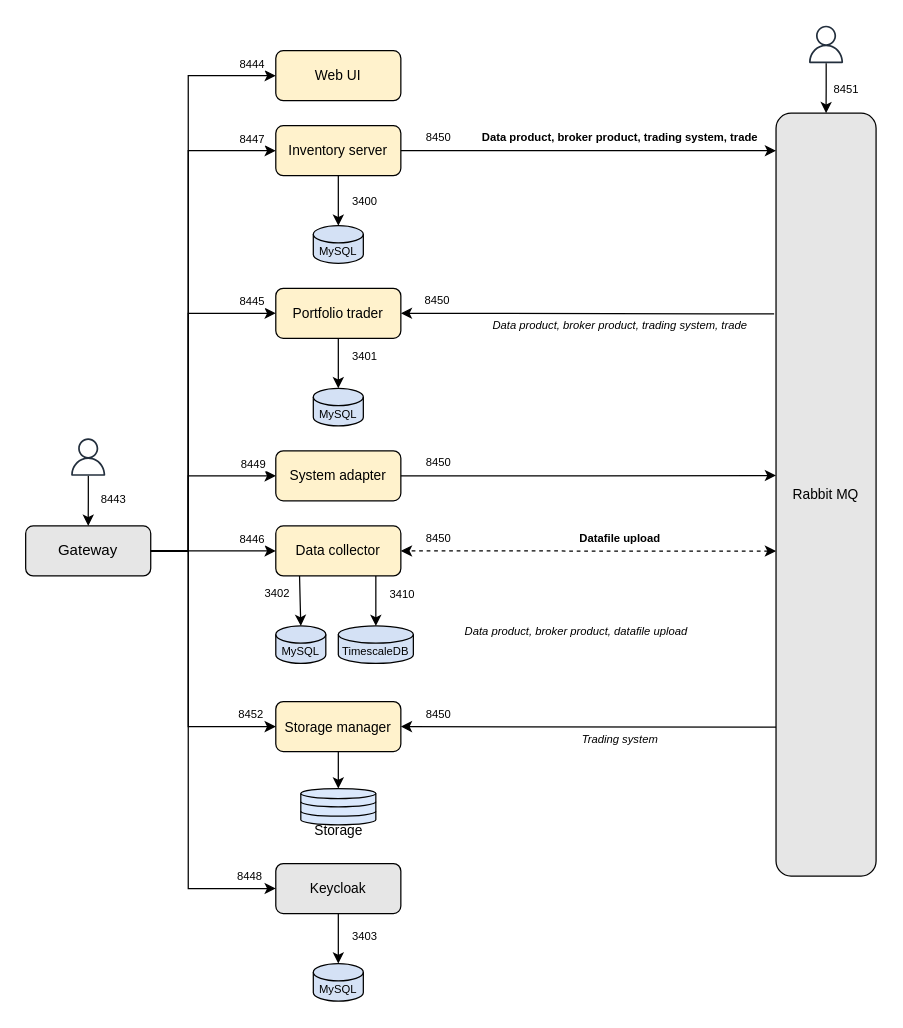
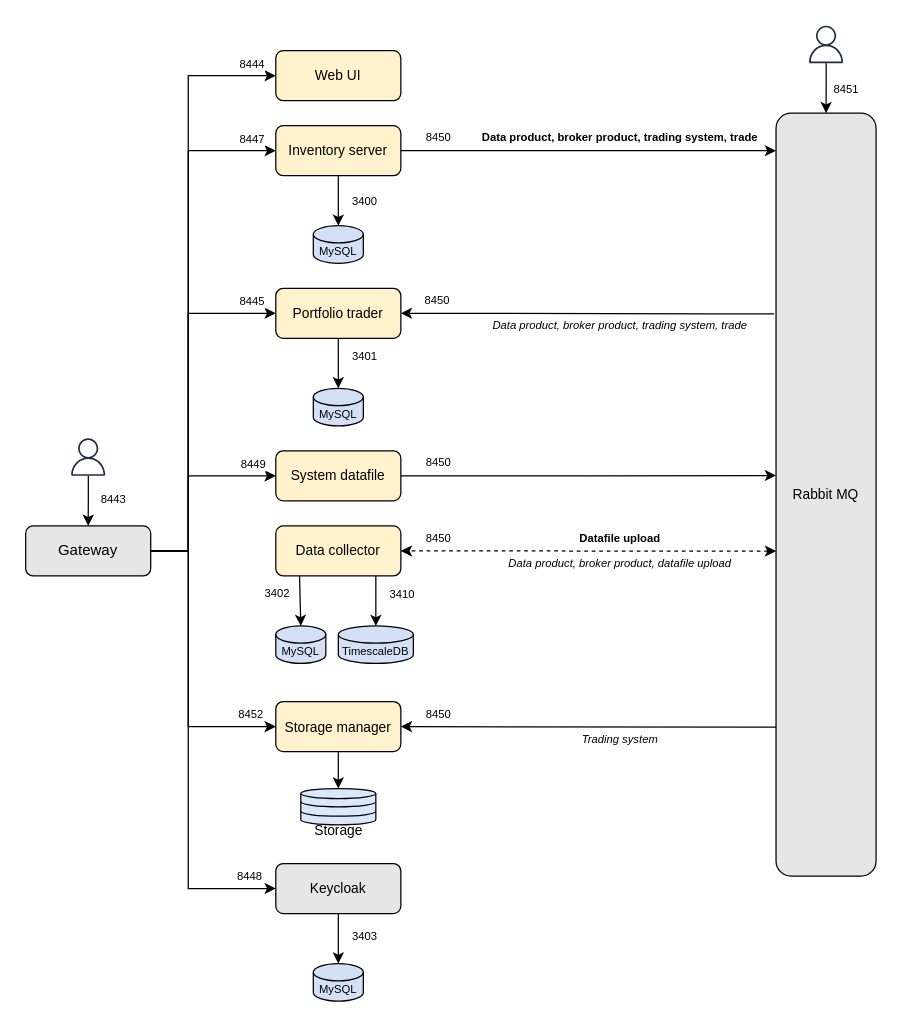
(338, 476) -> (338, 476)
(229, 551) -> none
(576, 632) -> (619, 563)
